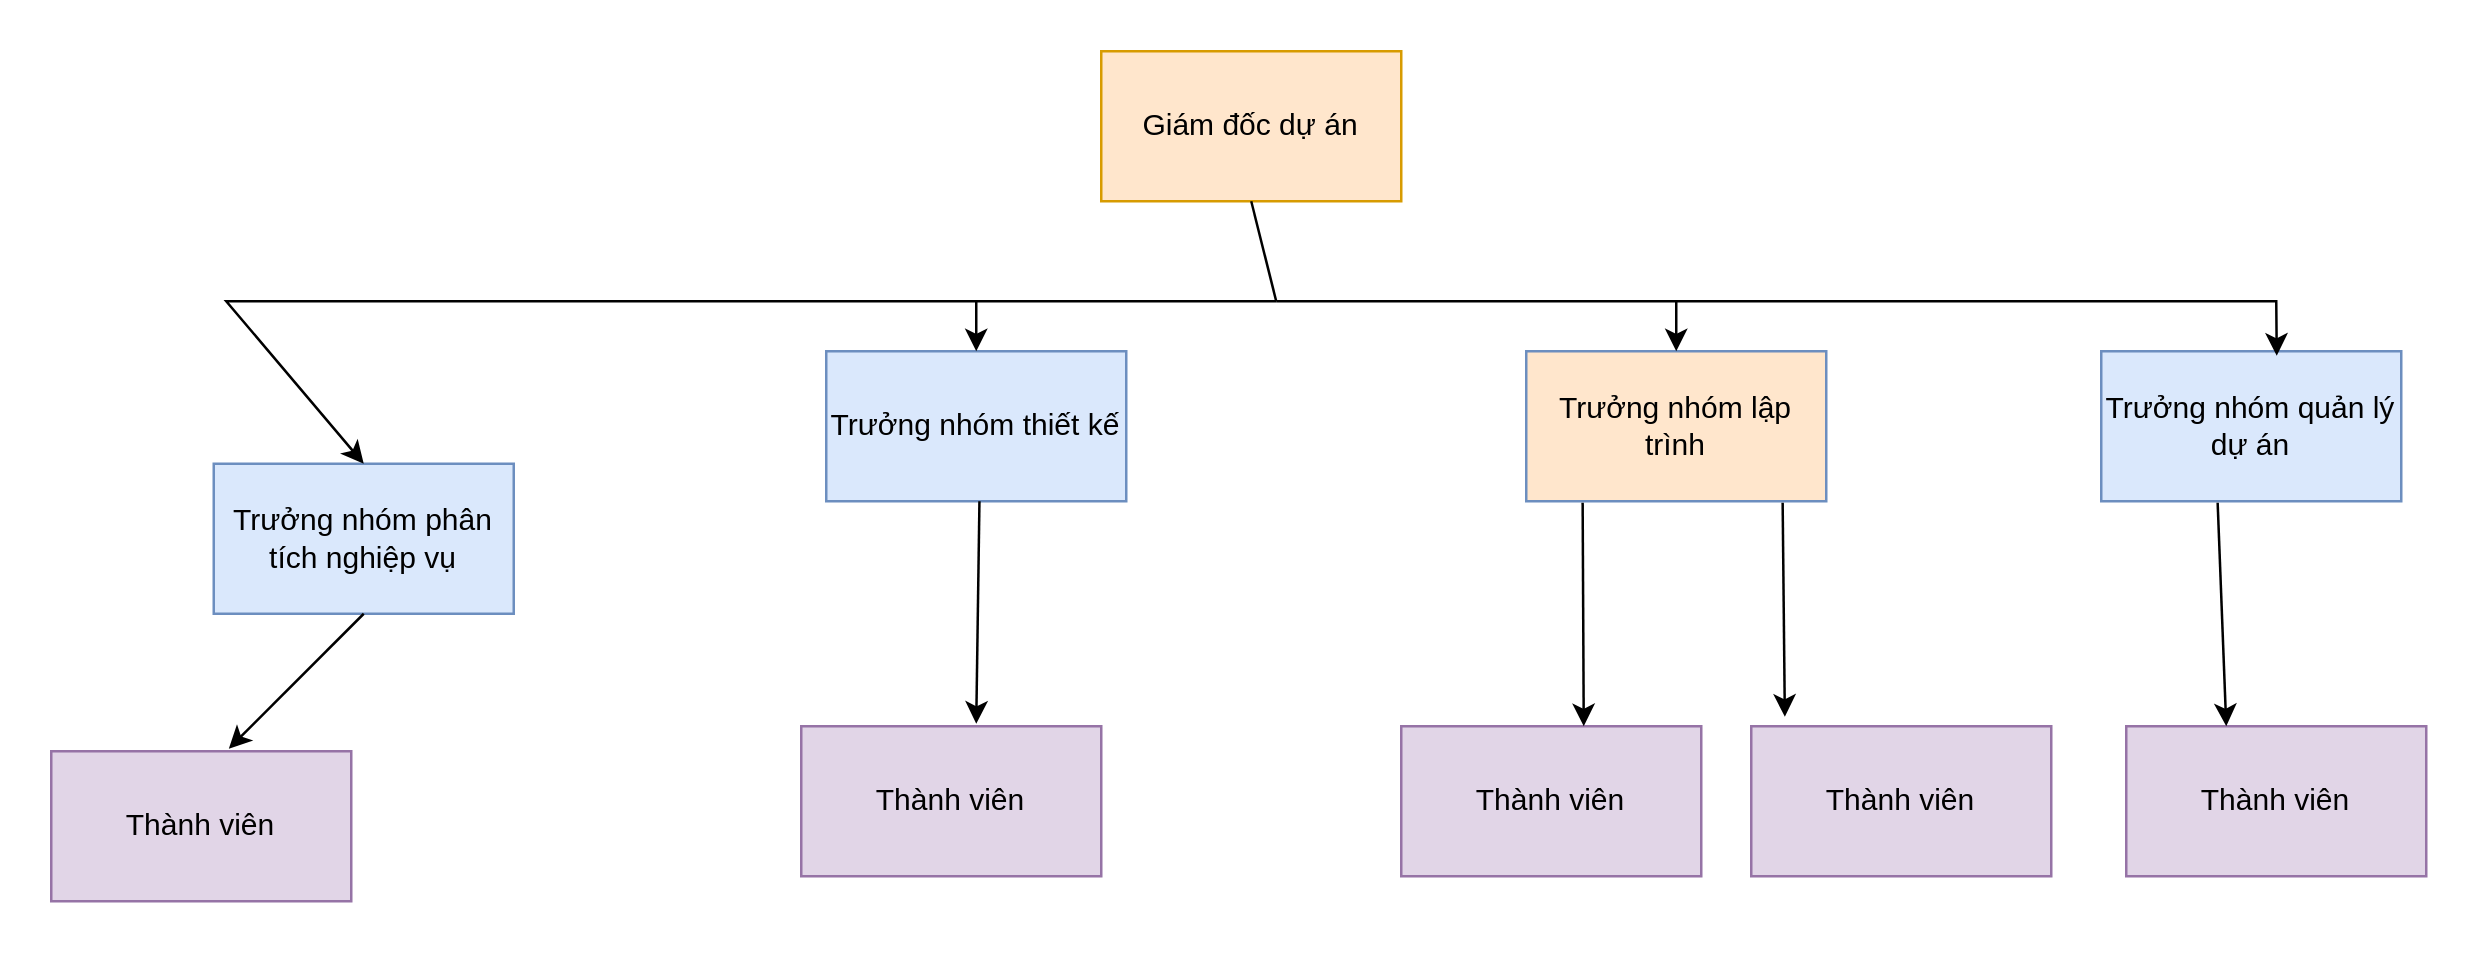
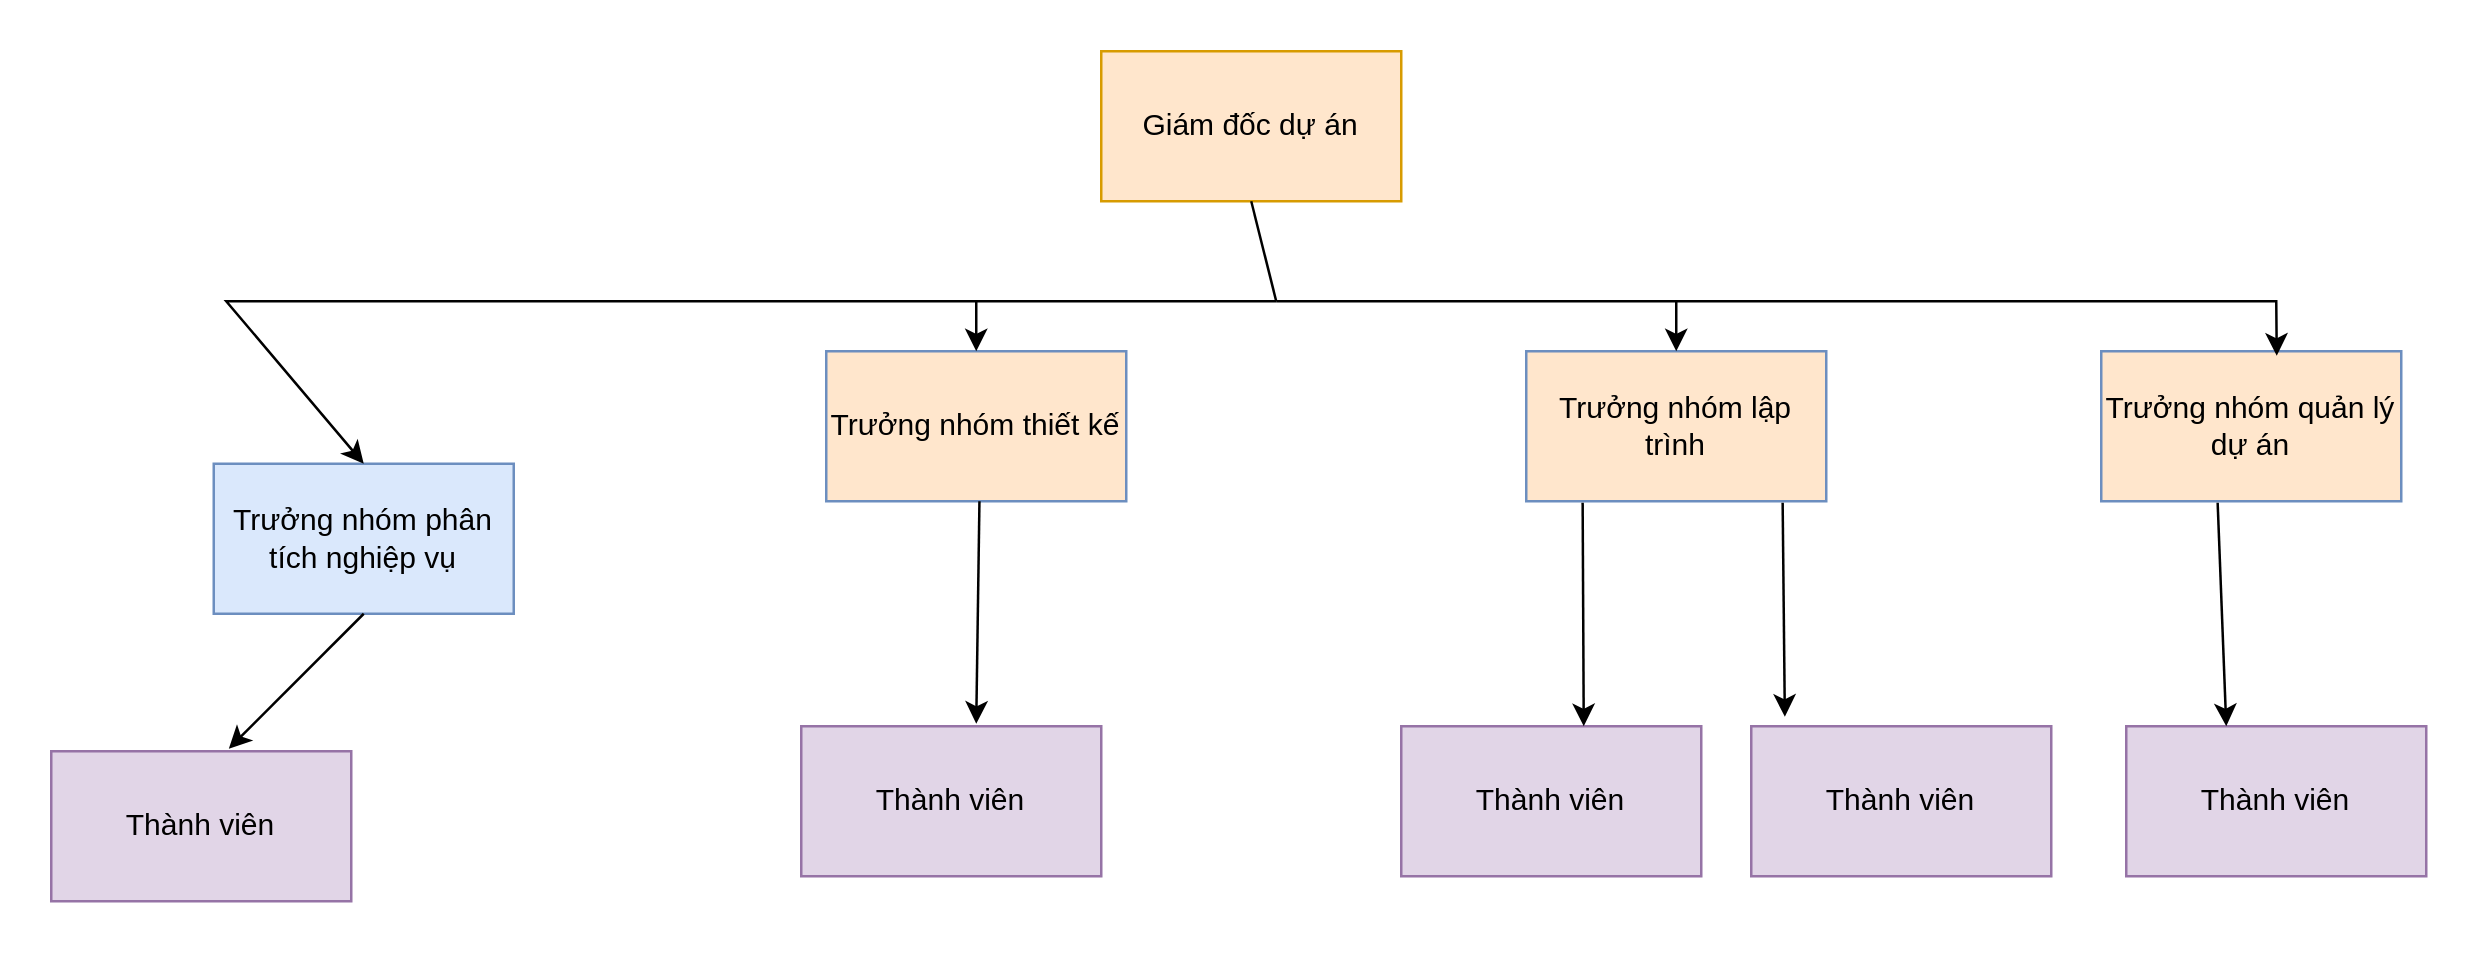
(976, 426) -> (976, 426)
(2251, 426) -> (2251, 426)
